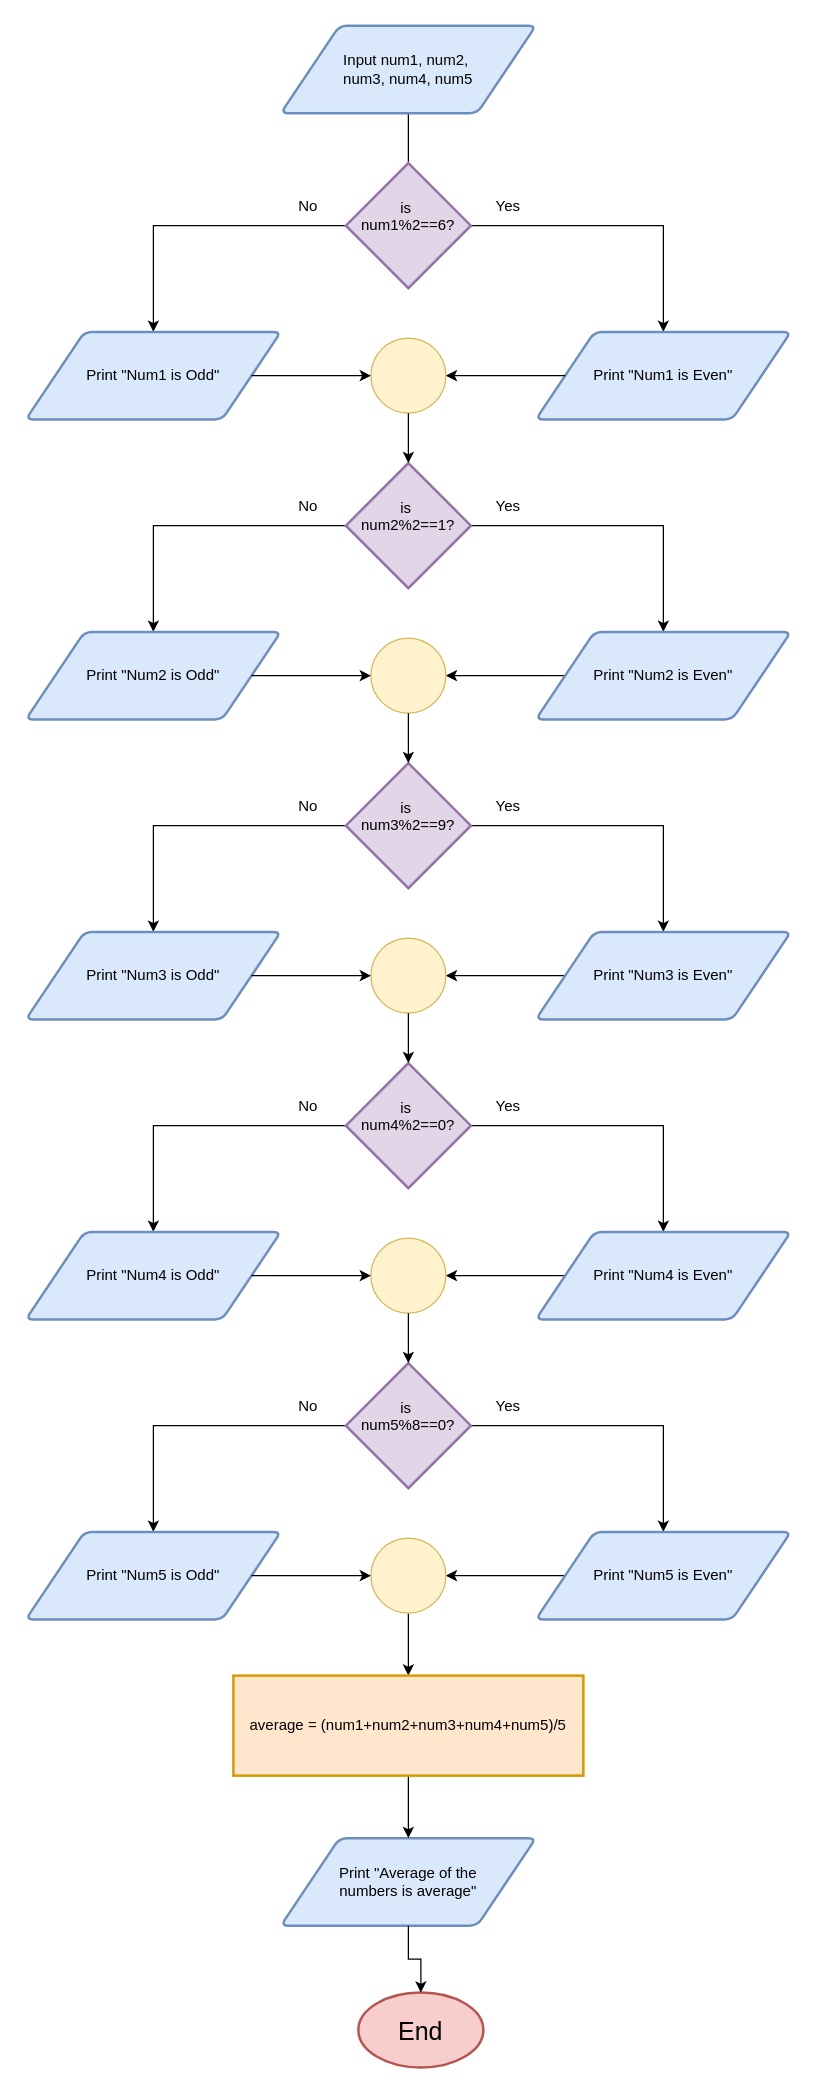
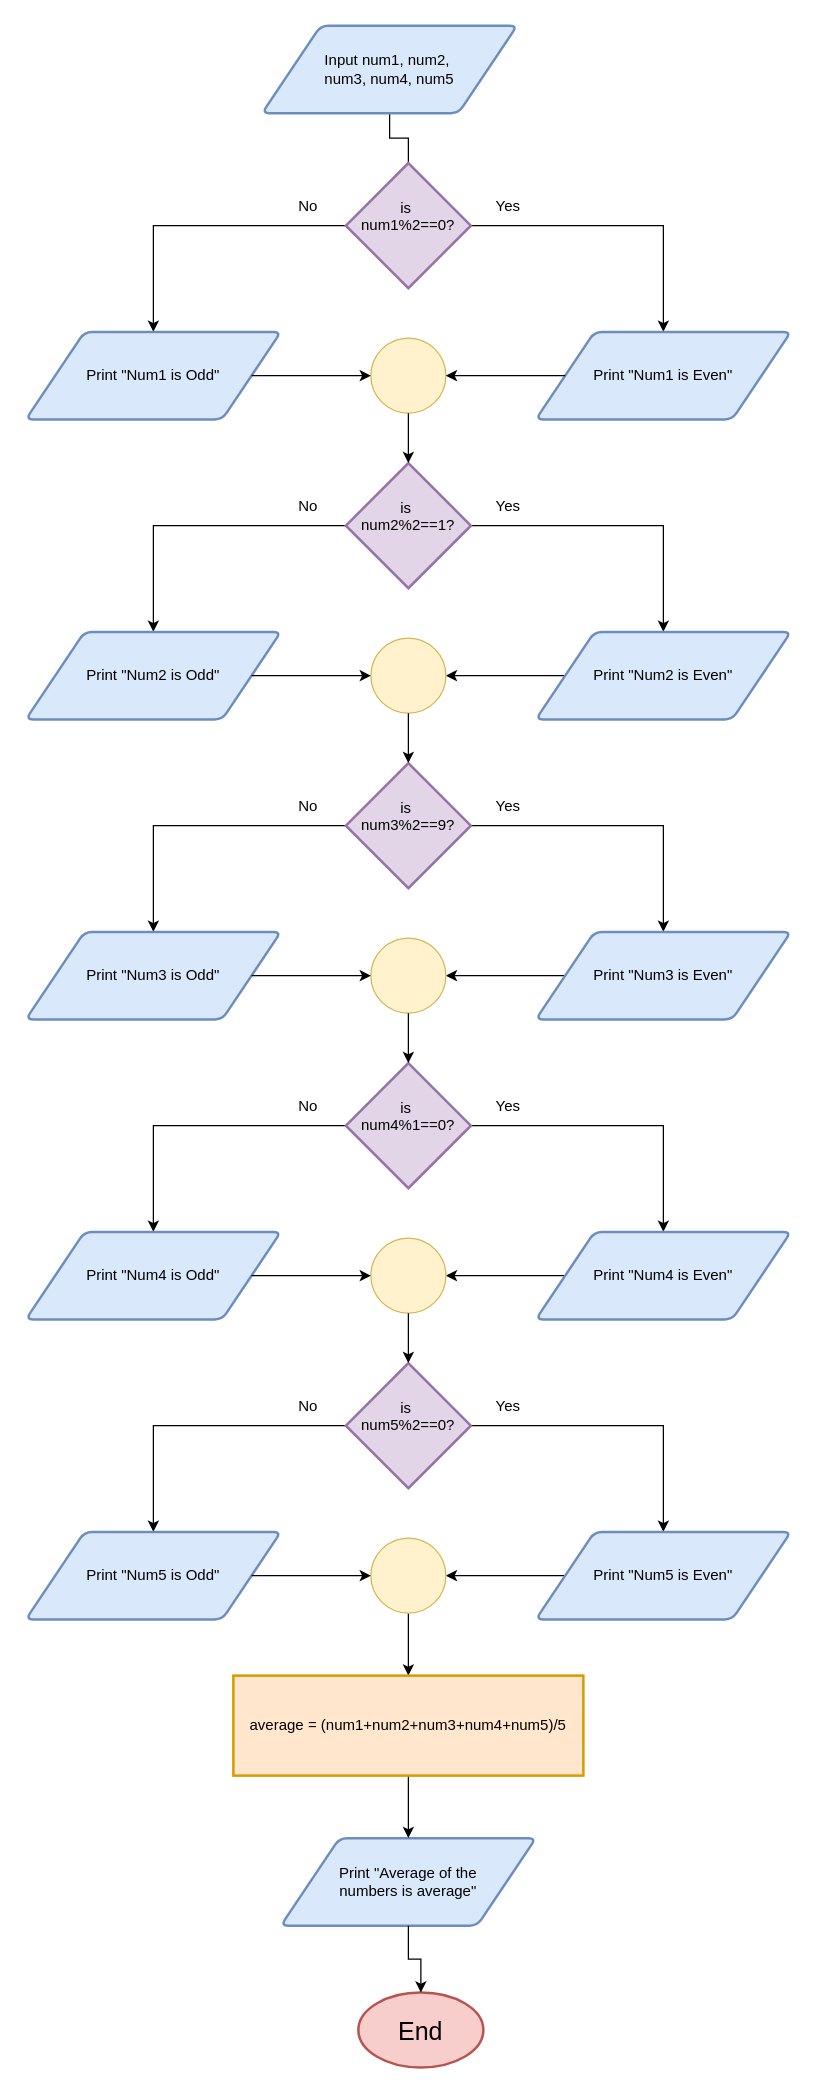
(408, 69) -> (389, 69)
(408, 226) -> (408, 226)
(408, 1126) -> (408, 1126)
(408, 1426) -> (408, 1426)
